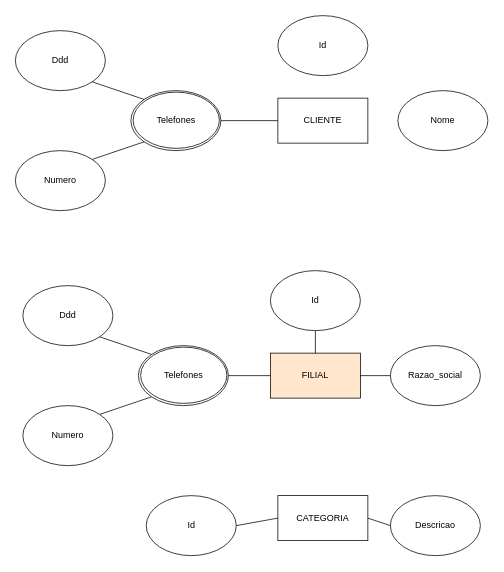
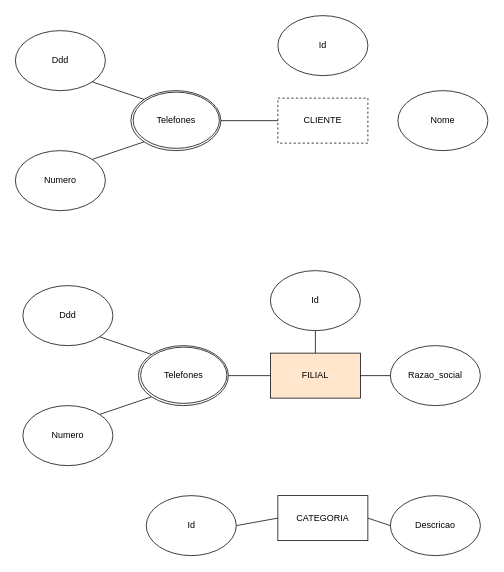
(323, 120) -> (323, 120)
